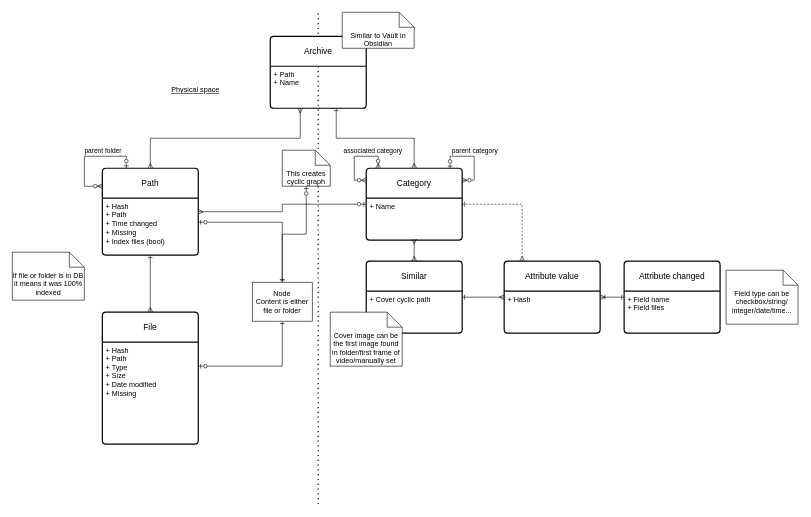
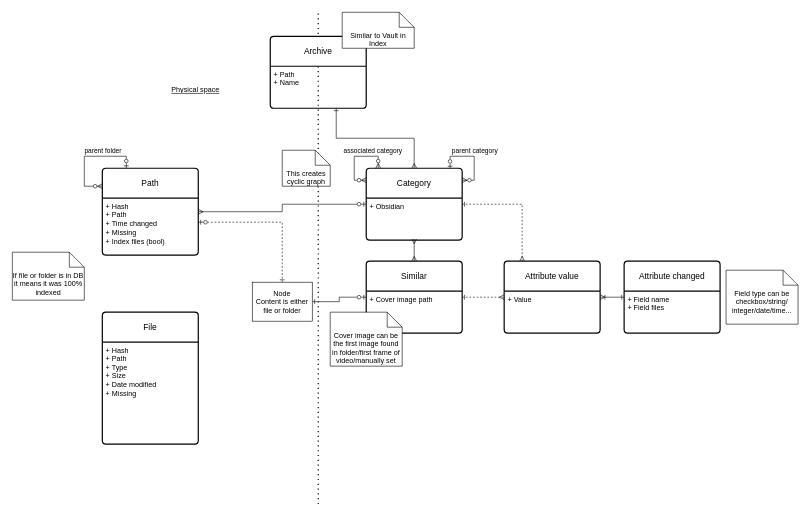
(378, 40) -> (378, 40)
(224, 138) -> none
(381, 207) -> (387, 207)
(250, 222) -> (250, 222)
(306, 226) -> (336, 302)
(150, 285) -> none
(483, 297) -> (483, 297)
(404, 300) -> (402, 300)
(519, 300) -> (520, 300)
(267, 366) -> none
